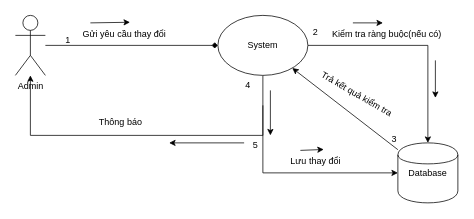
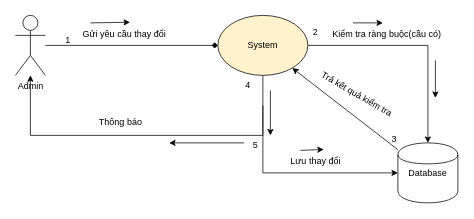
(387, 34) -> (387, 34)
(263, 45) -> (263, 45)
